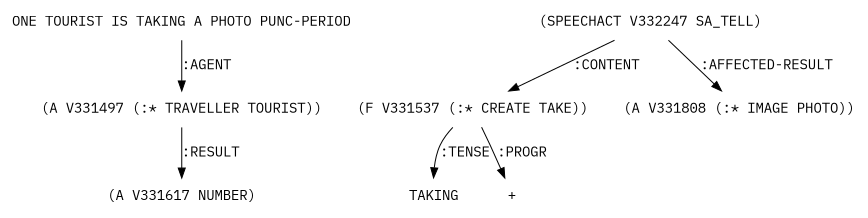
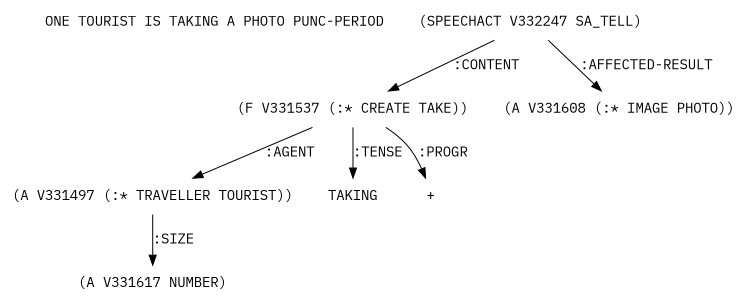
(182, 61) -> (257, 151)
(740, 109) -> (619, 109)
(211, 153) -> (174, 240)
